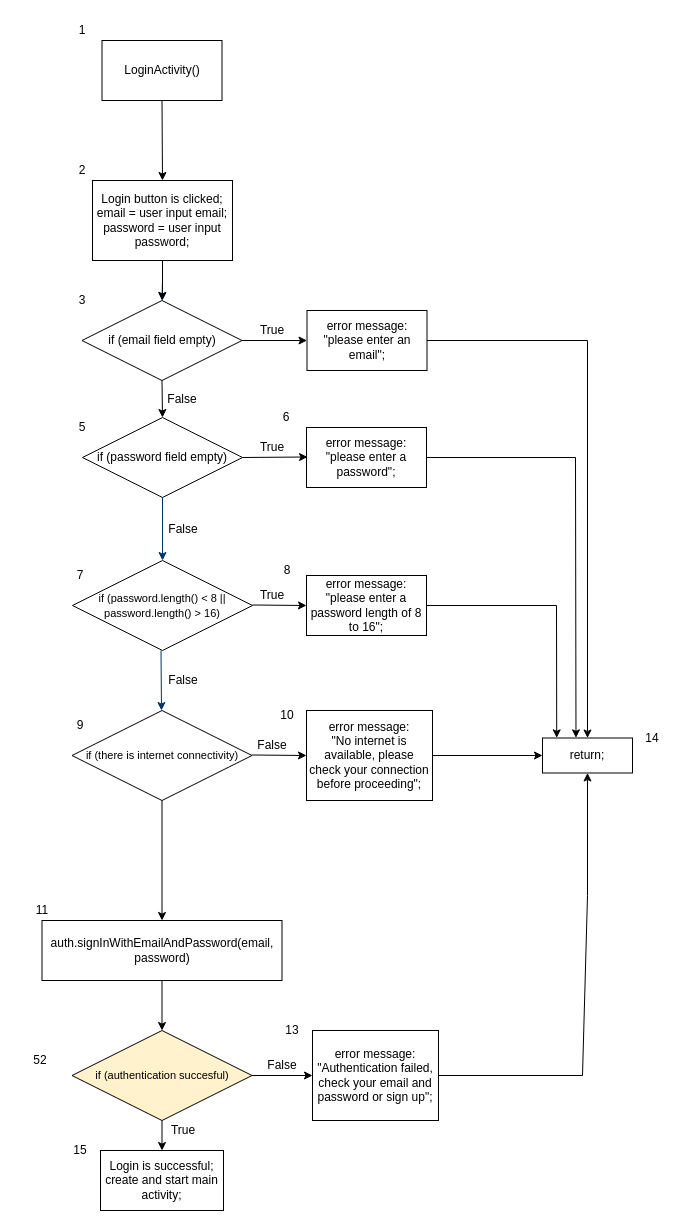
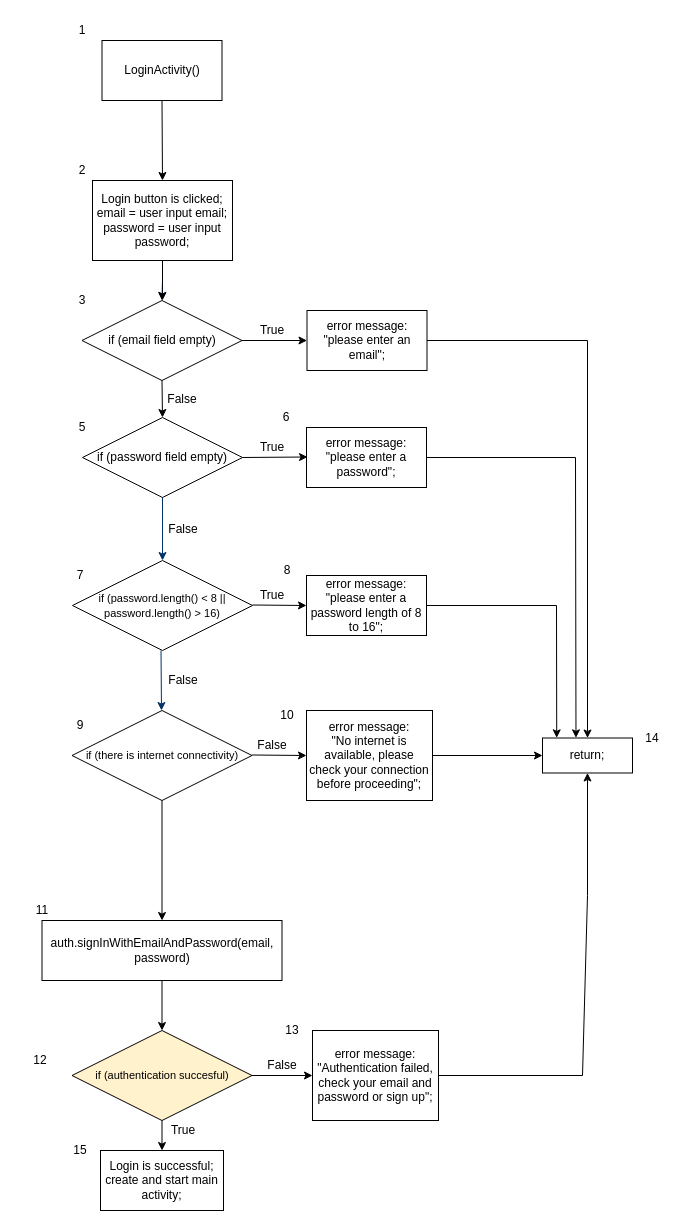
(41, 1061) -> (41, 1061)
